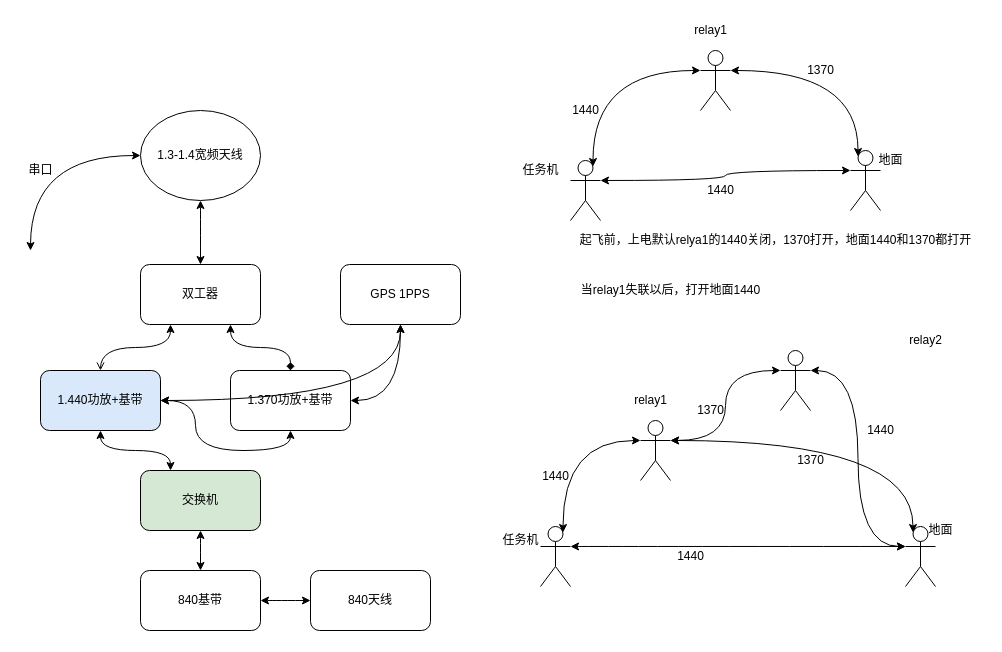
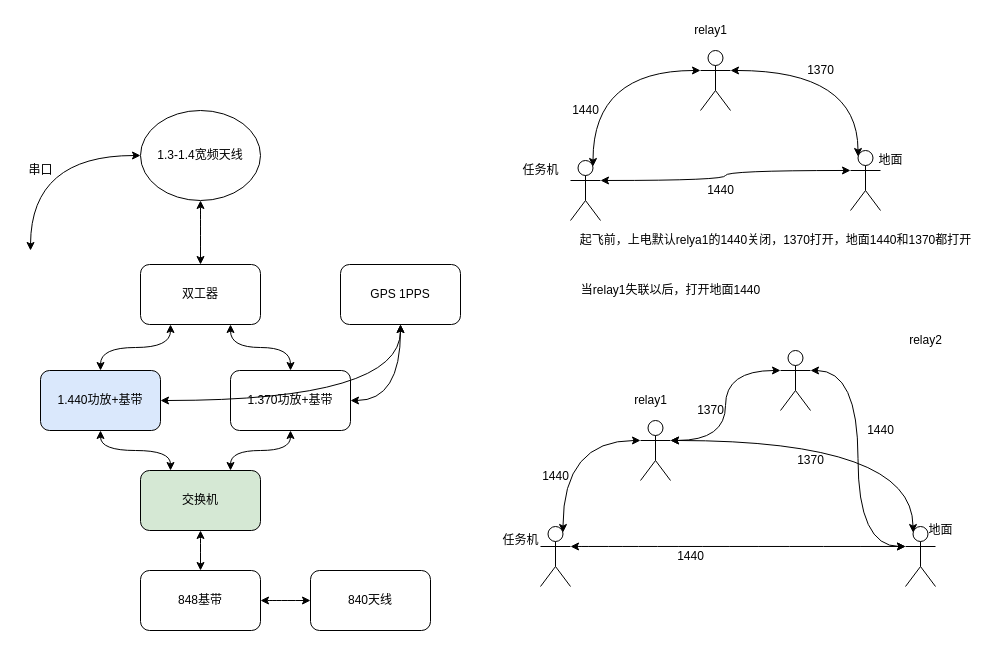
(106, 355) -> (105, 354)
(288, 355) -> (288, 356)
(222, 449) -> (259, 451)
(201, 601) -> (201, 601)
